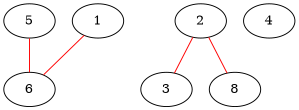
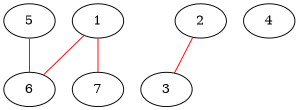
none -> (98, 89)
(235, 89) -> none
